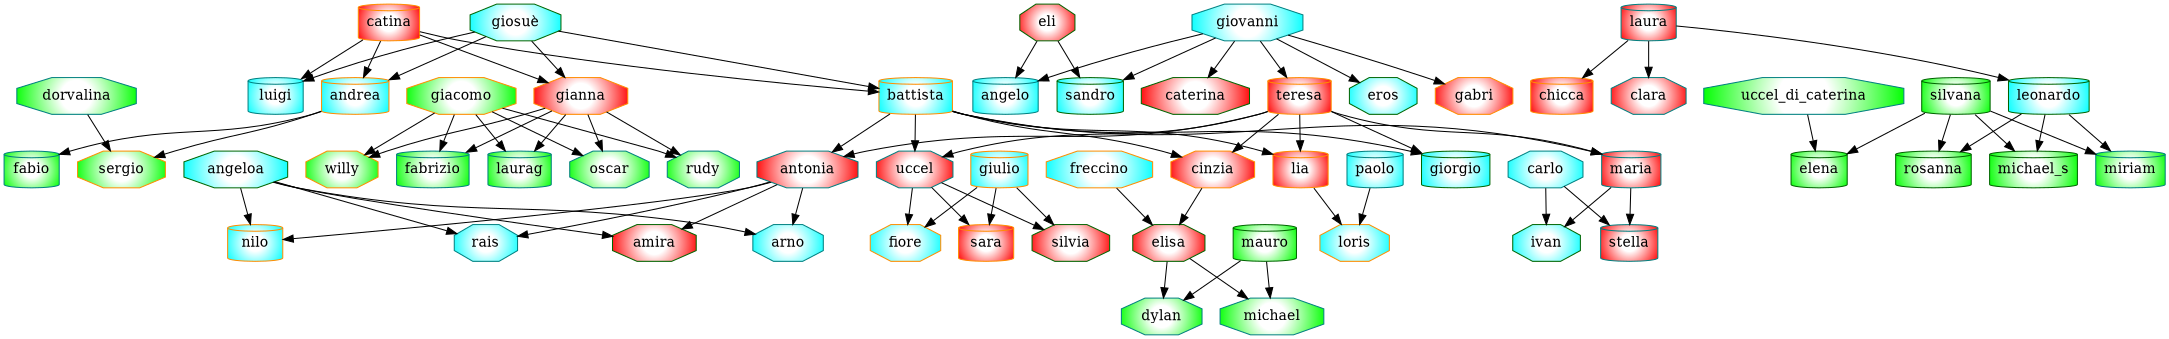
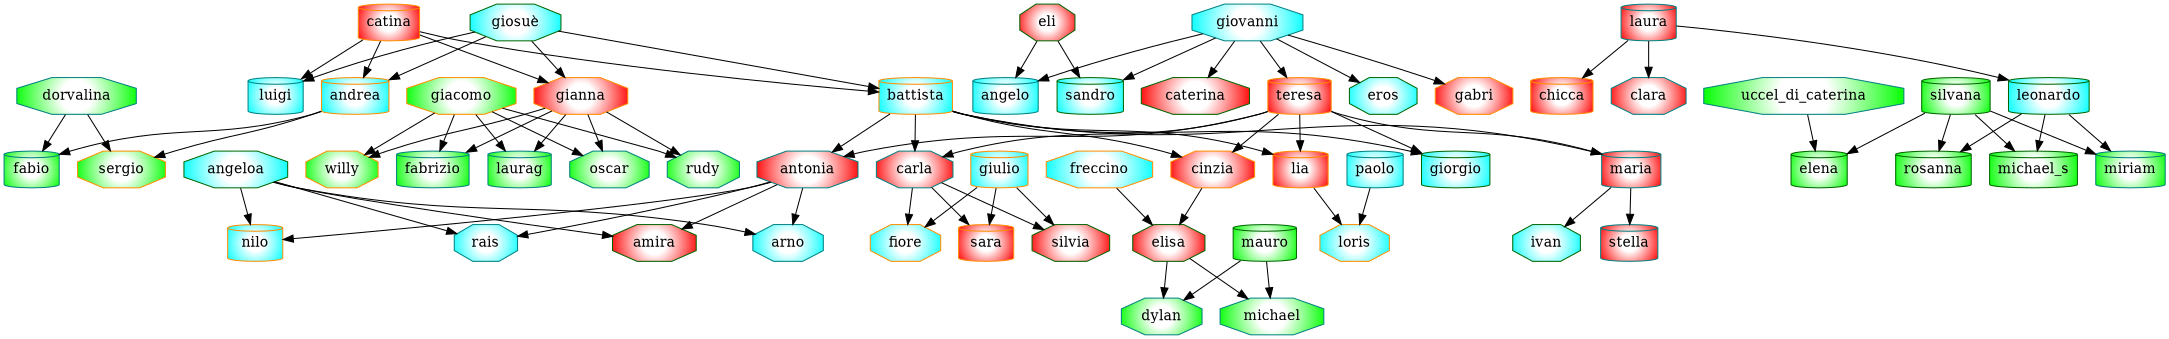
none -> (57, 128)
(915, 169) -> (915, 169)
(1546, 169) -> none
